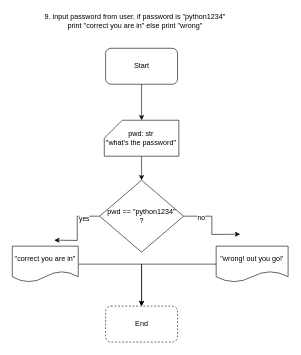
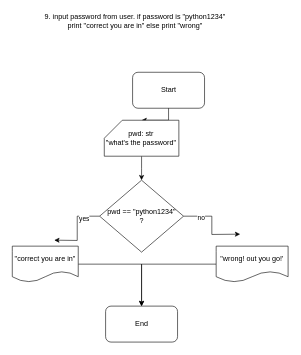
(142, 66) -> (169, 90)
(142, 324) -> (142, 324)
